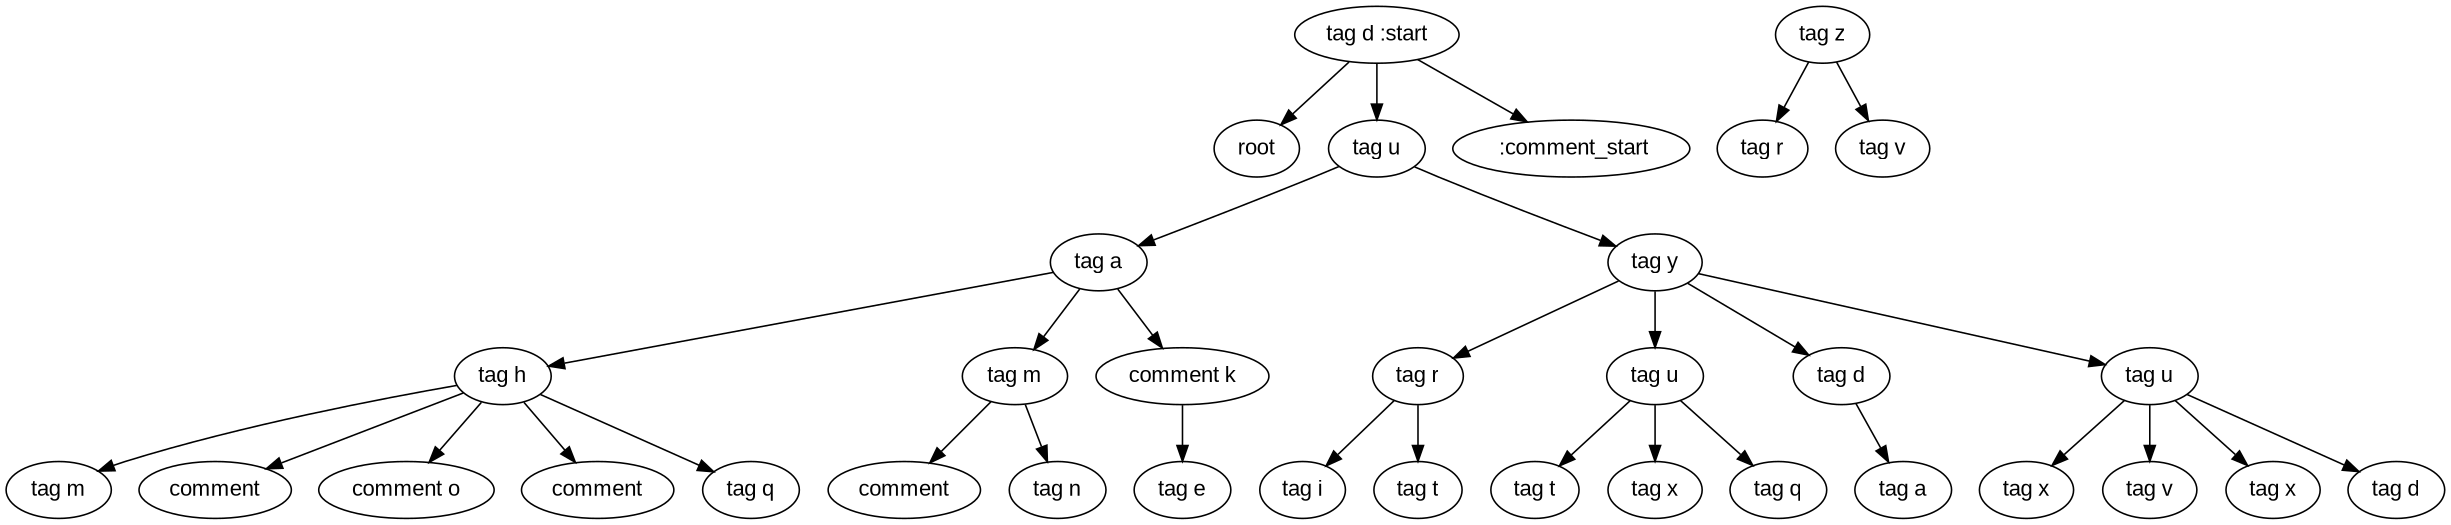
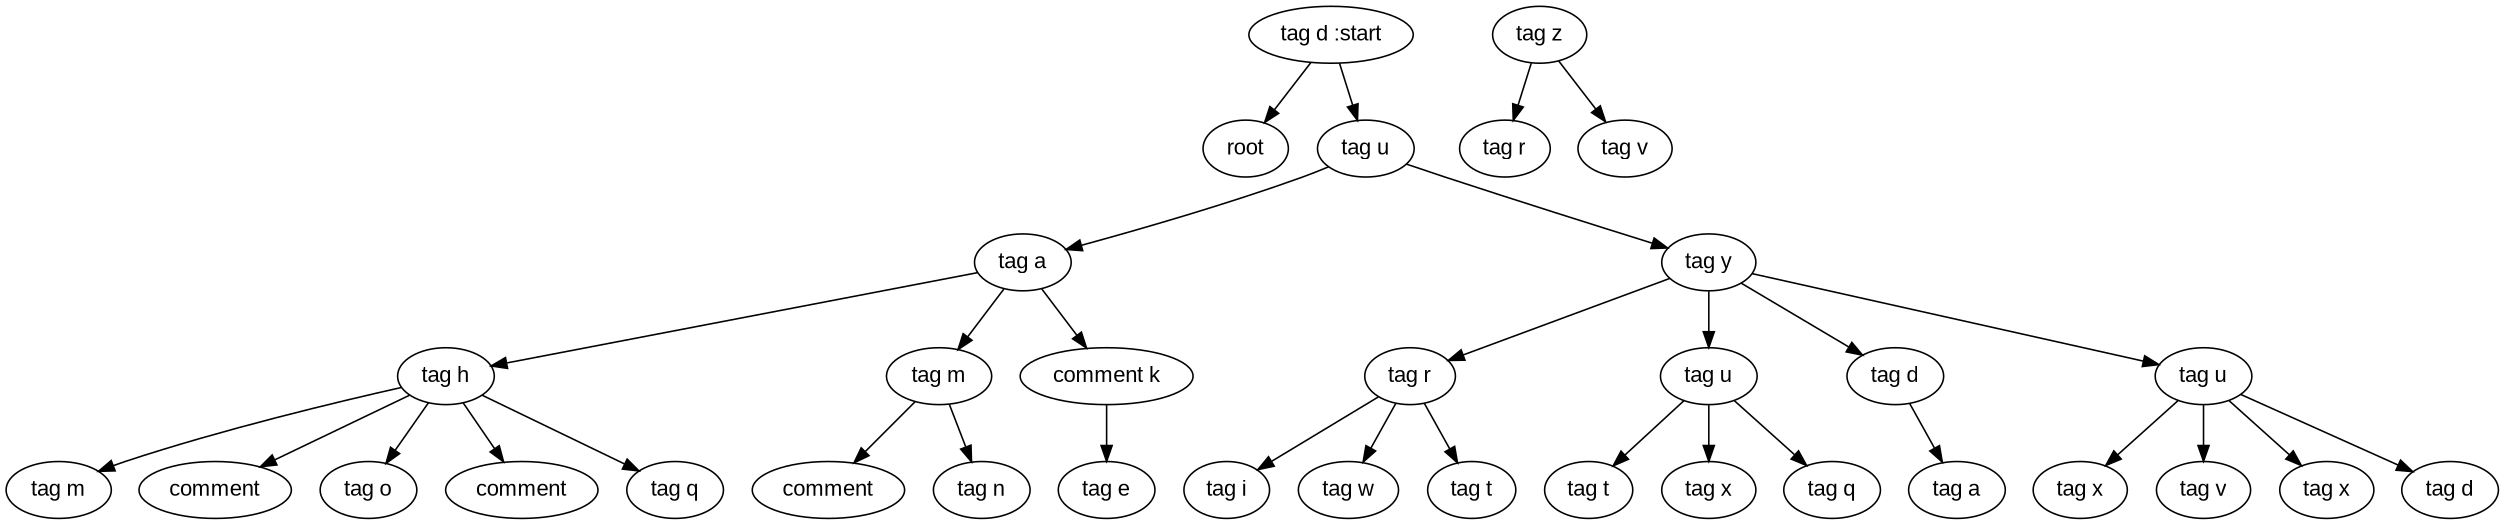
(1571, 149) -> none
(406, 490) -> (369, 490)
none -> (1348, 490)
